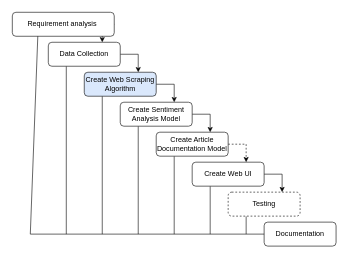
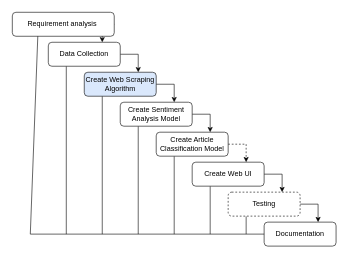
(192, 144) -> (192, 144)
none -> (317, 204)
